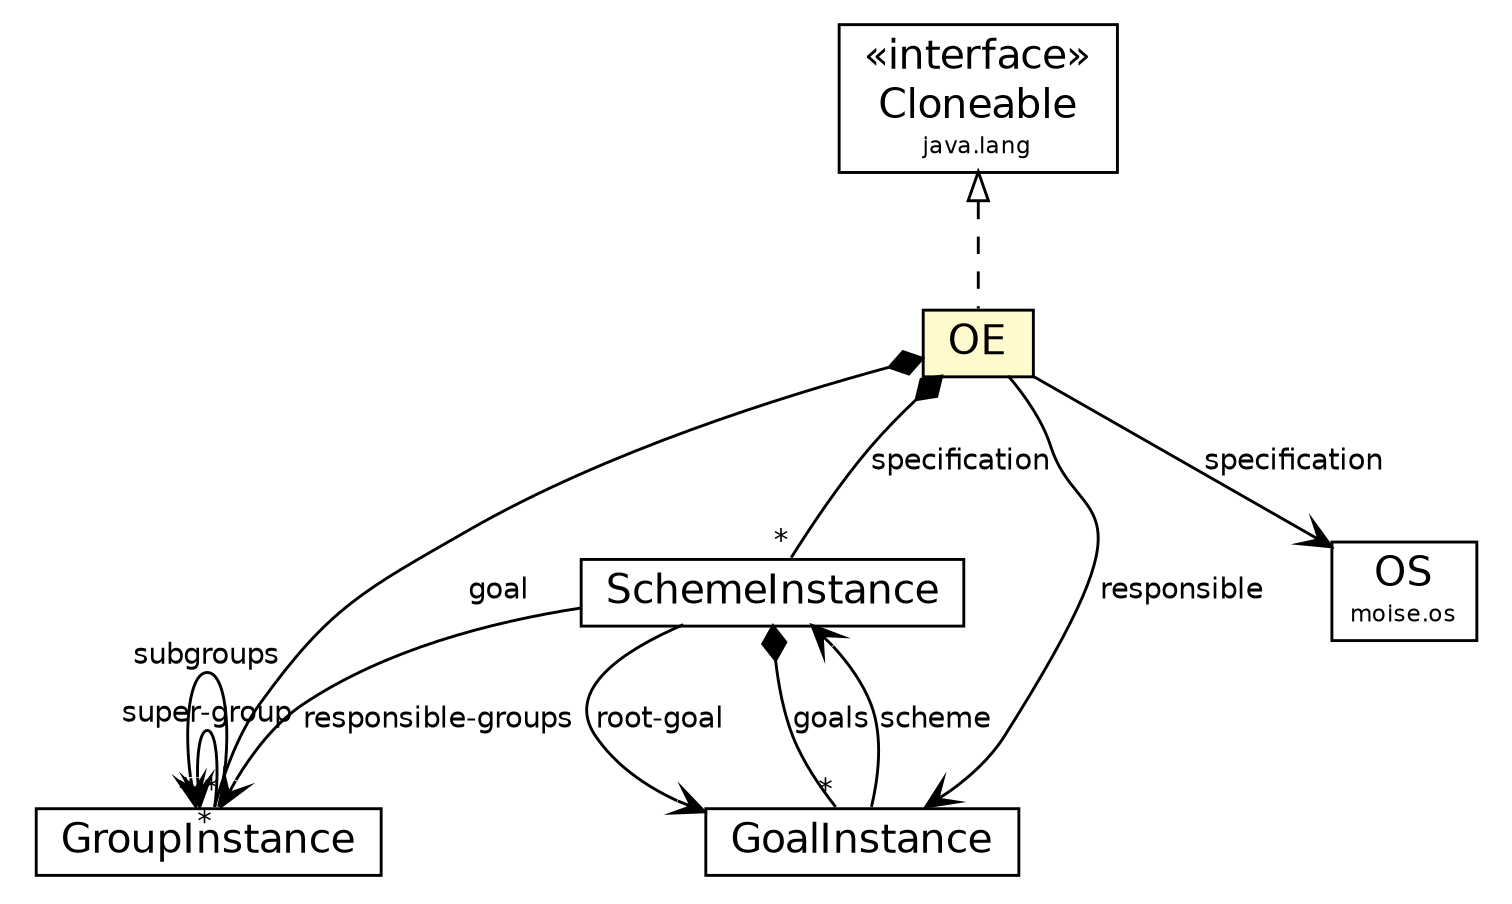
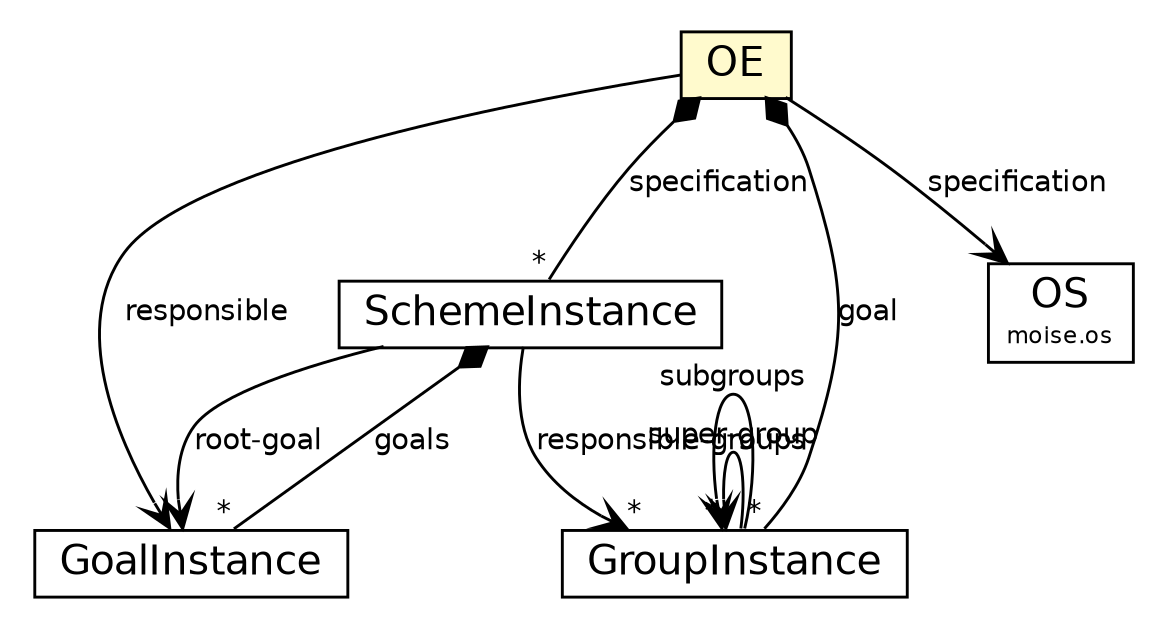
(978, 97) -> none
(876, 721) -> none
